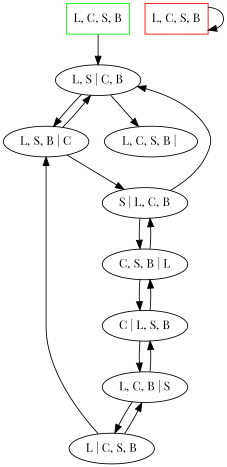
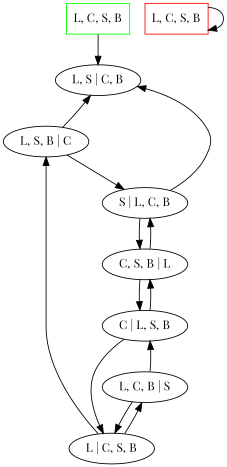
(70, 107) -> none
(151, 142) -> none
(139, 352) -> (93, 377)
